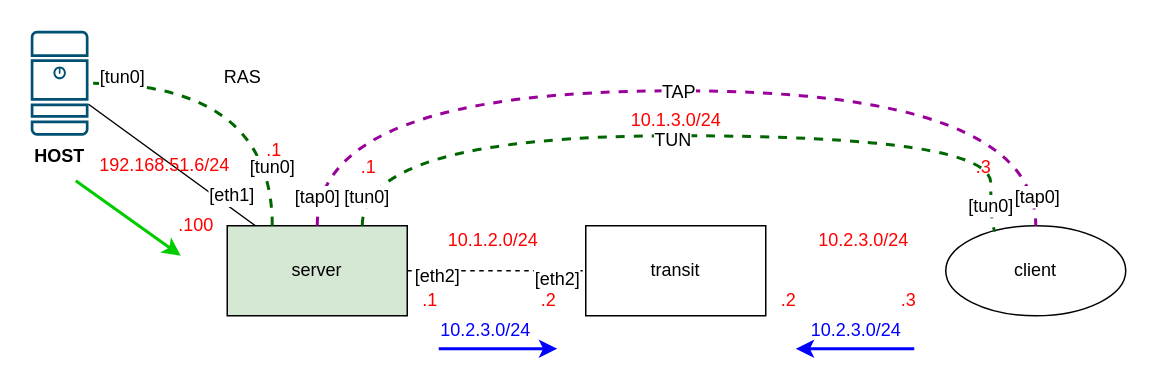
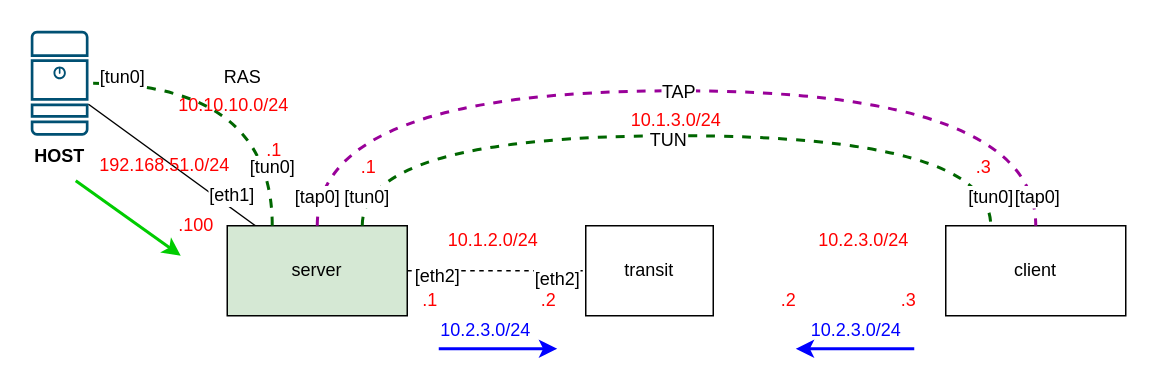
none -> (233, 106)
(165, 166) -> (165, 166)
(676, 271) -> (650, 271)
(1036, 271) -> (1036, 271)
